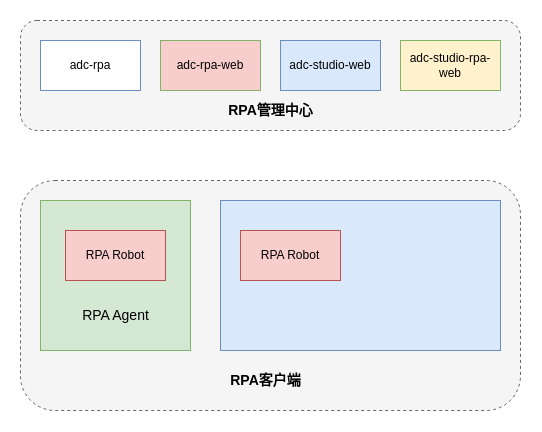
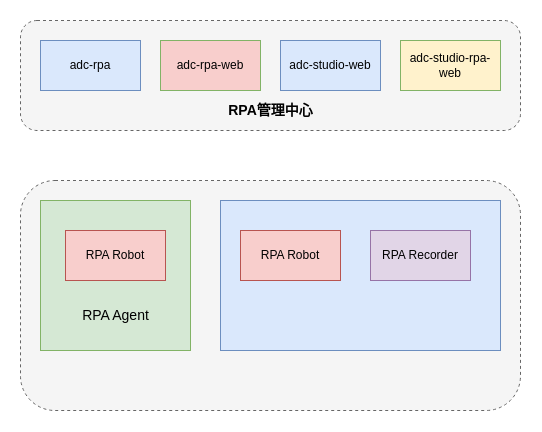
(91, 66) -> (91, 66)
none -> (421, 256)
(266, 381) -> none
